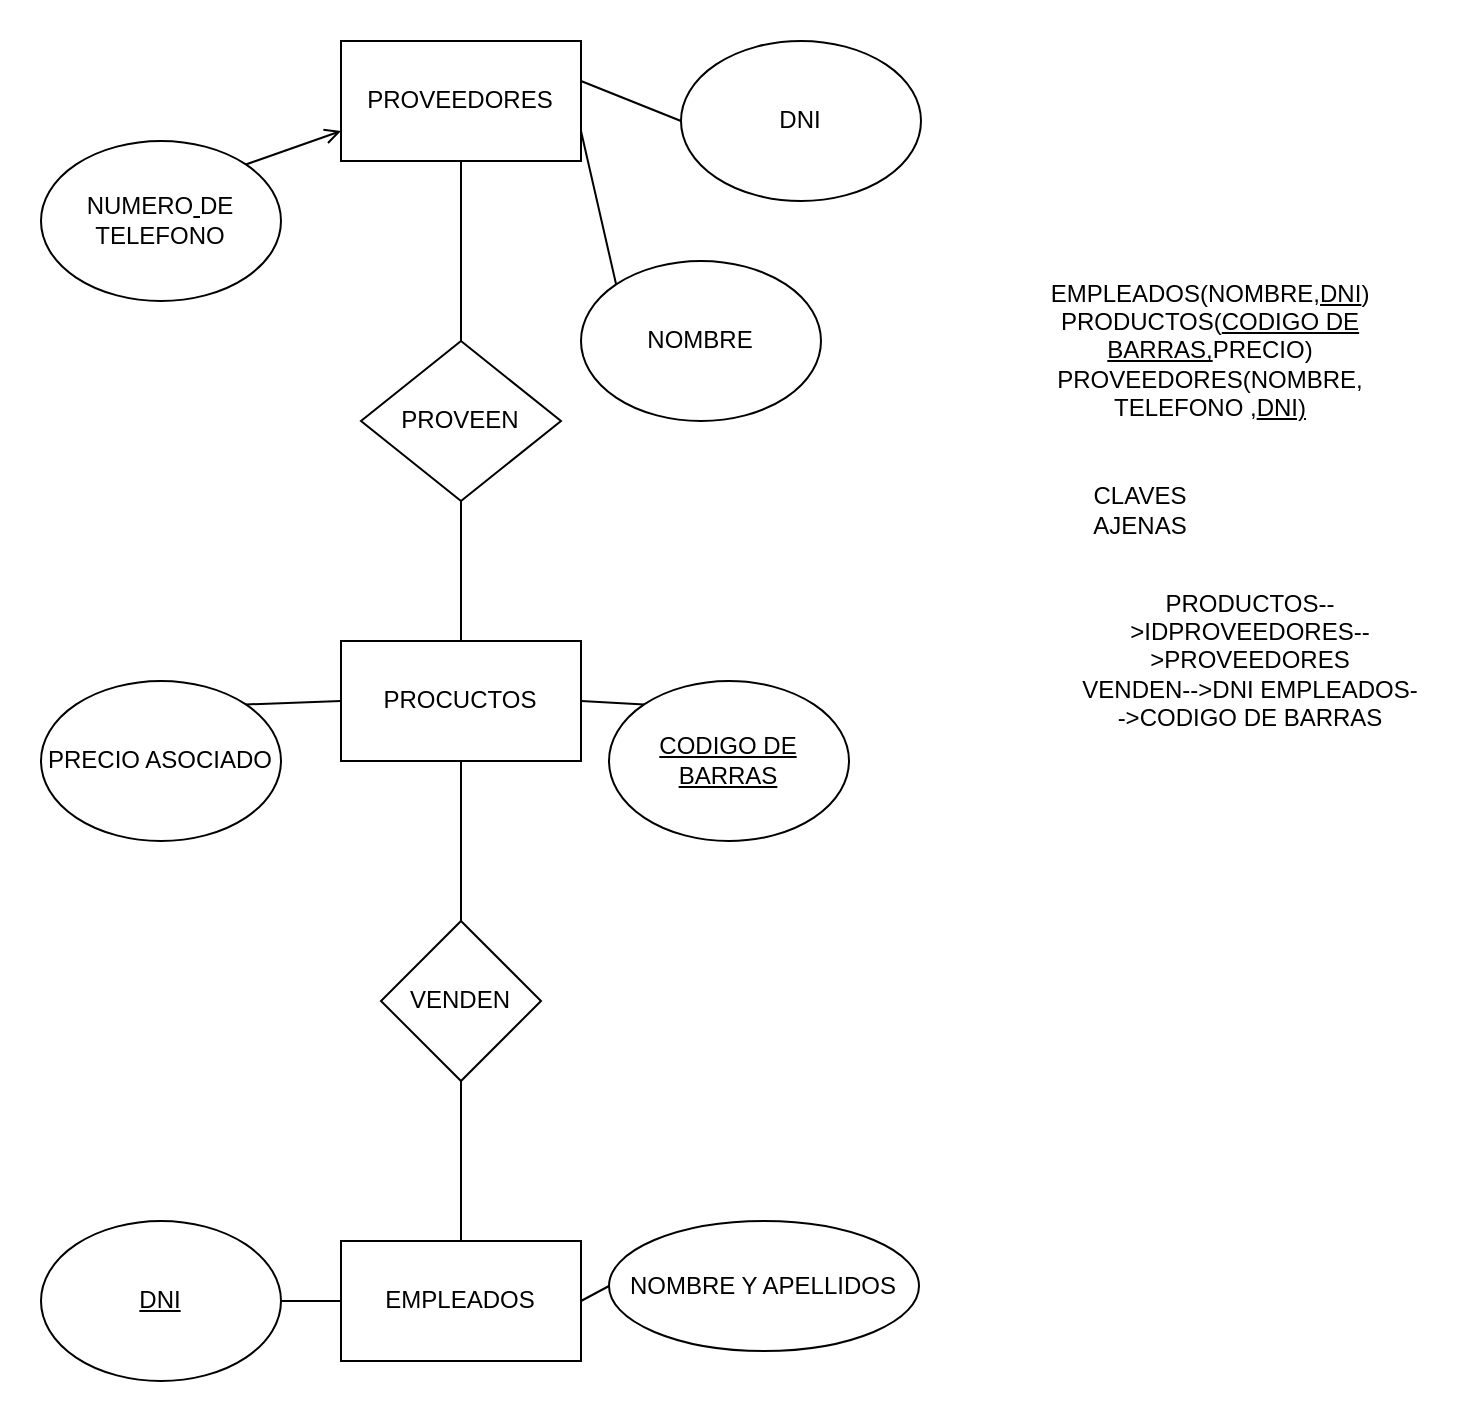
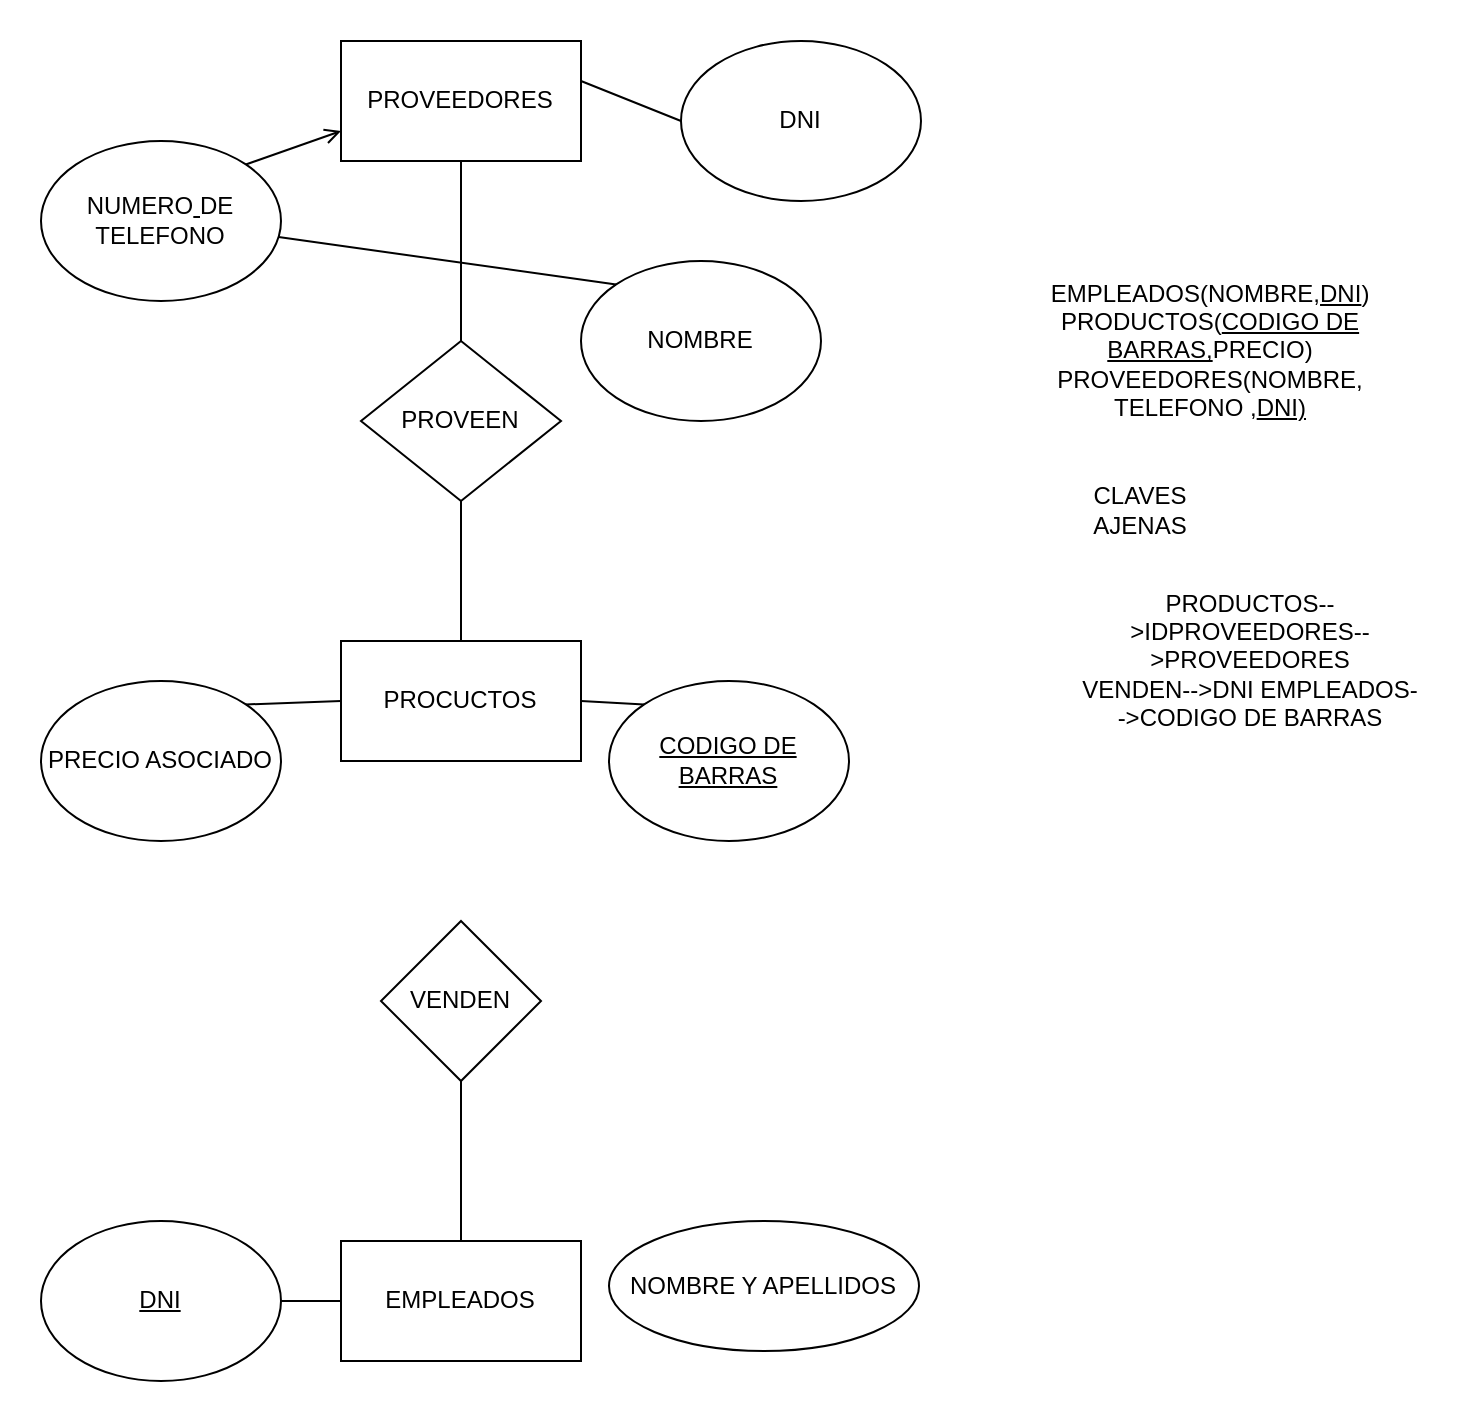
(599, 208) -> (447, 261)
(461, 841) -> none
(595, 1293) -> none
